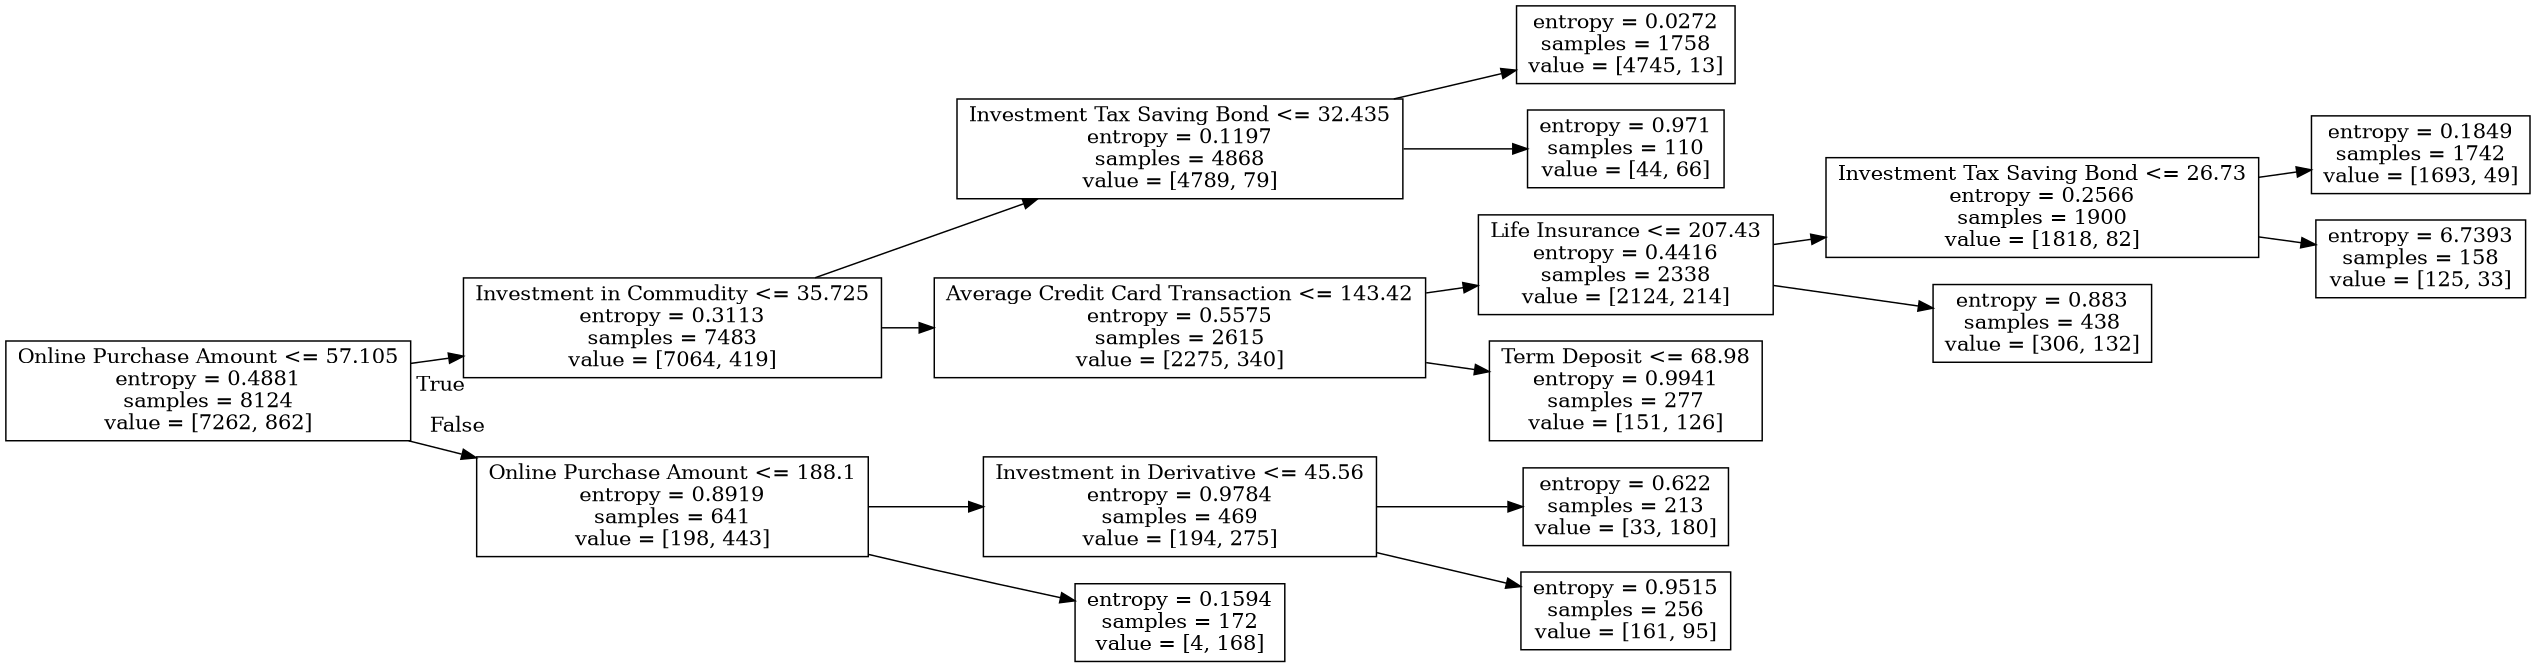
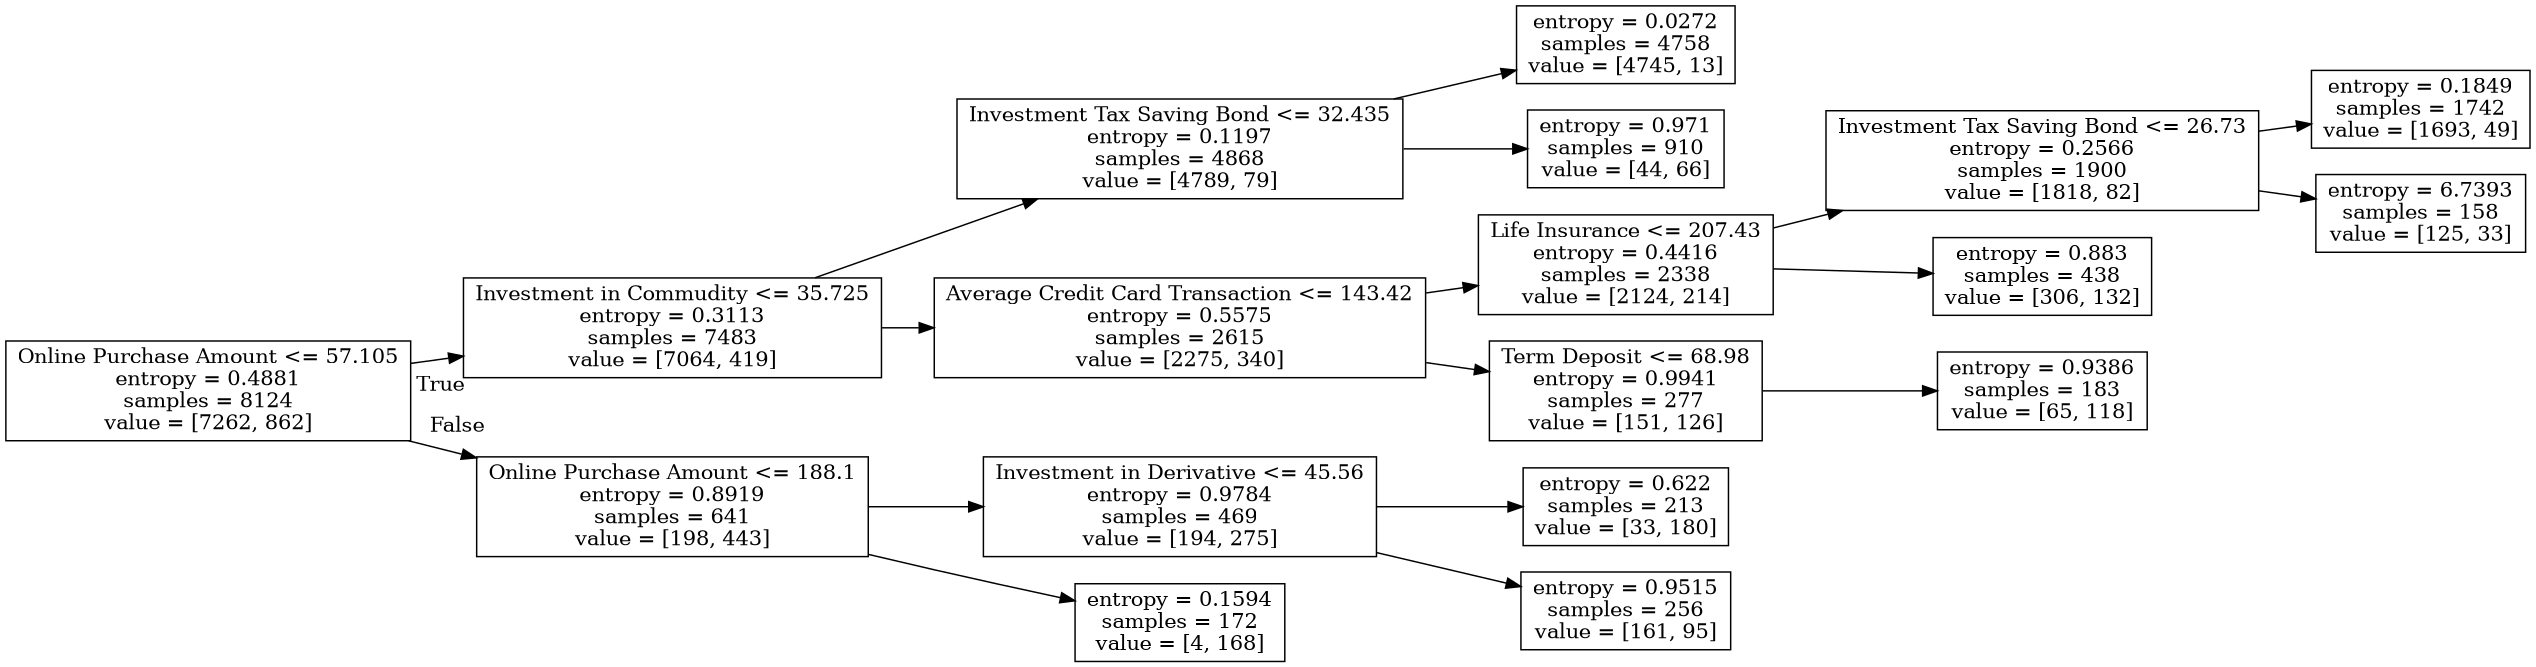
(1626, 45) -> (1626, 45)
(1626, 149) -> (1626, 149)
none -> (2042, 391)
